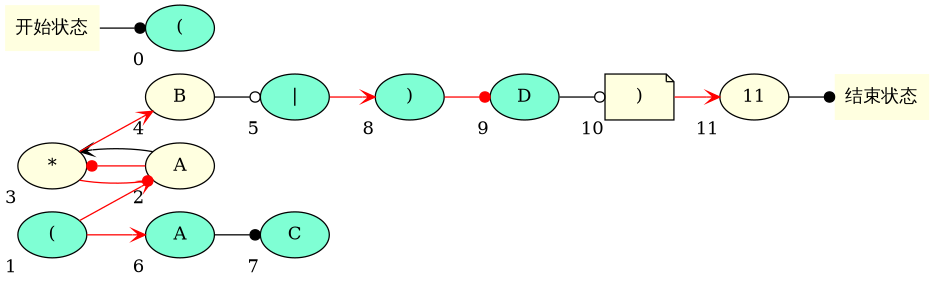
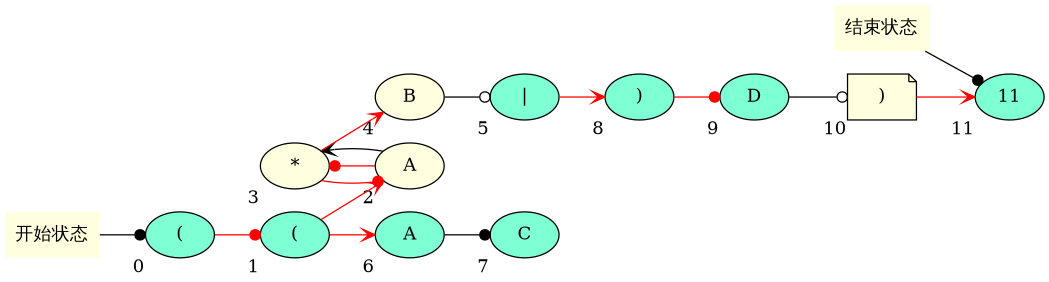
(754, 97) -> (1010, 97)
(806, 97) -> (949, 64)
none -> (232, 235)
